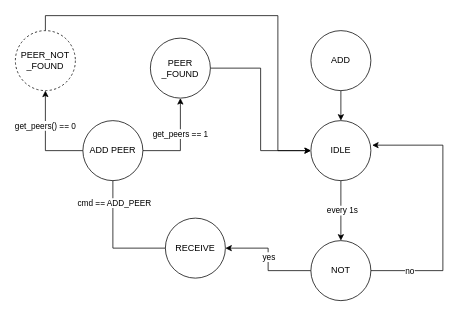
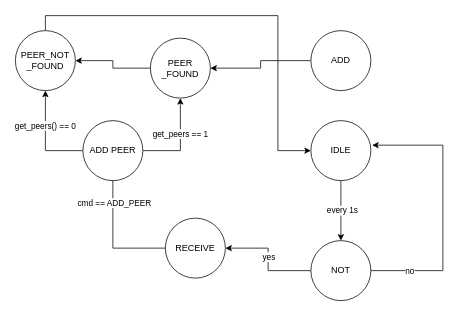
(45, 60) -> (45, 60)
(341, 114) -> (284, 60)
(261, 116) -> (98, 60)
